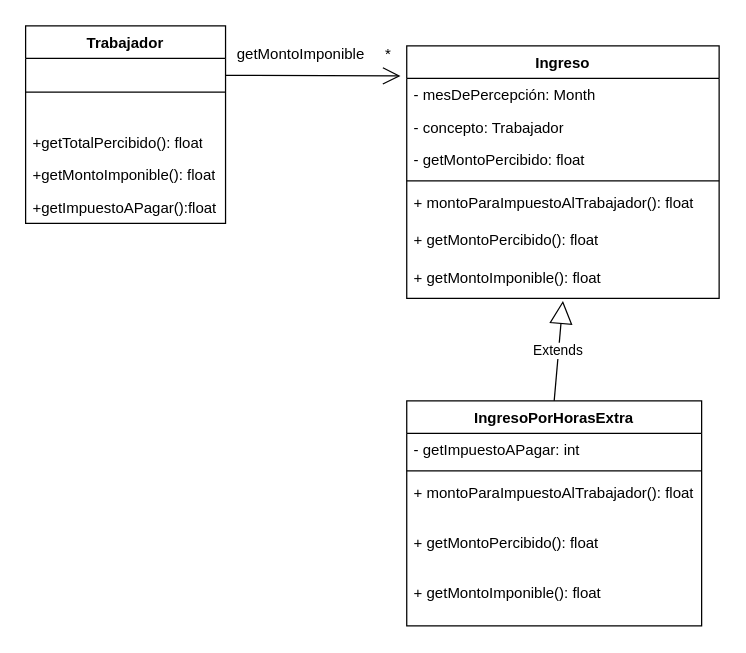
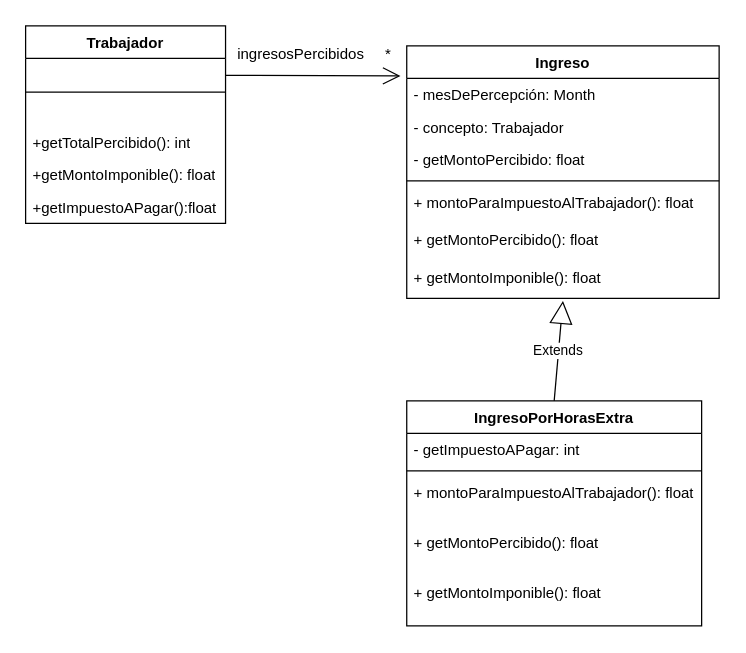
(301, 54) -> (301, 54)
(127, 152) -> (126, 143)
